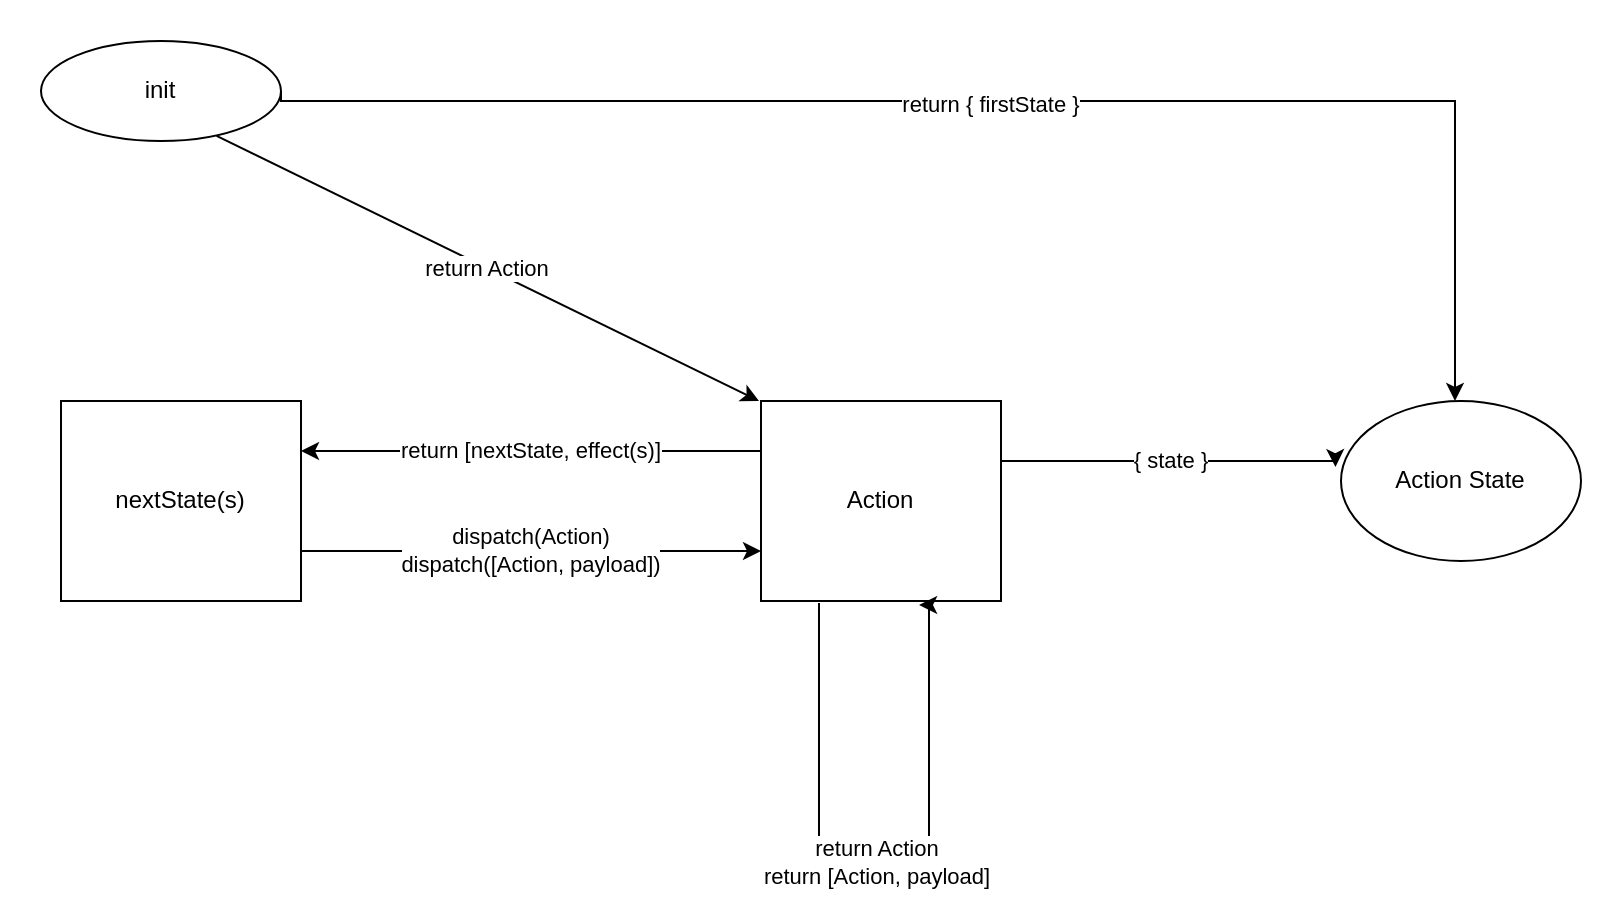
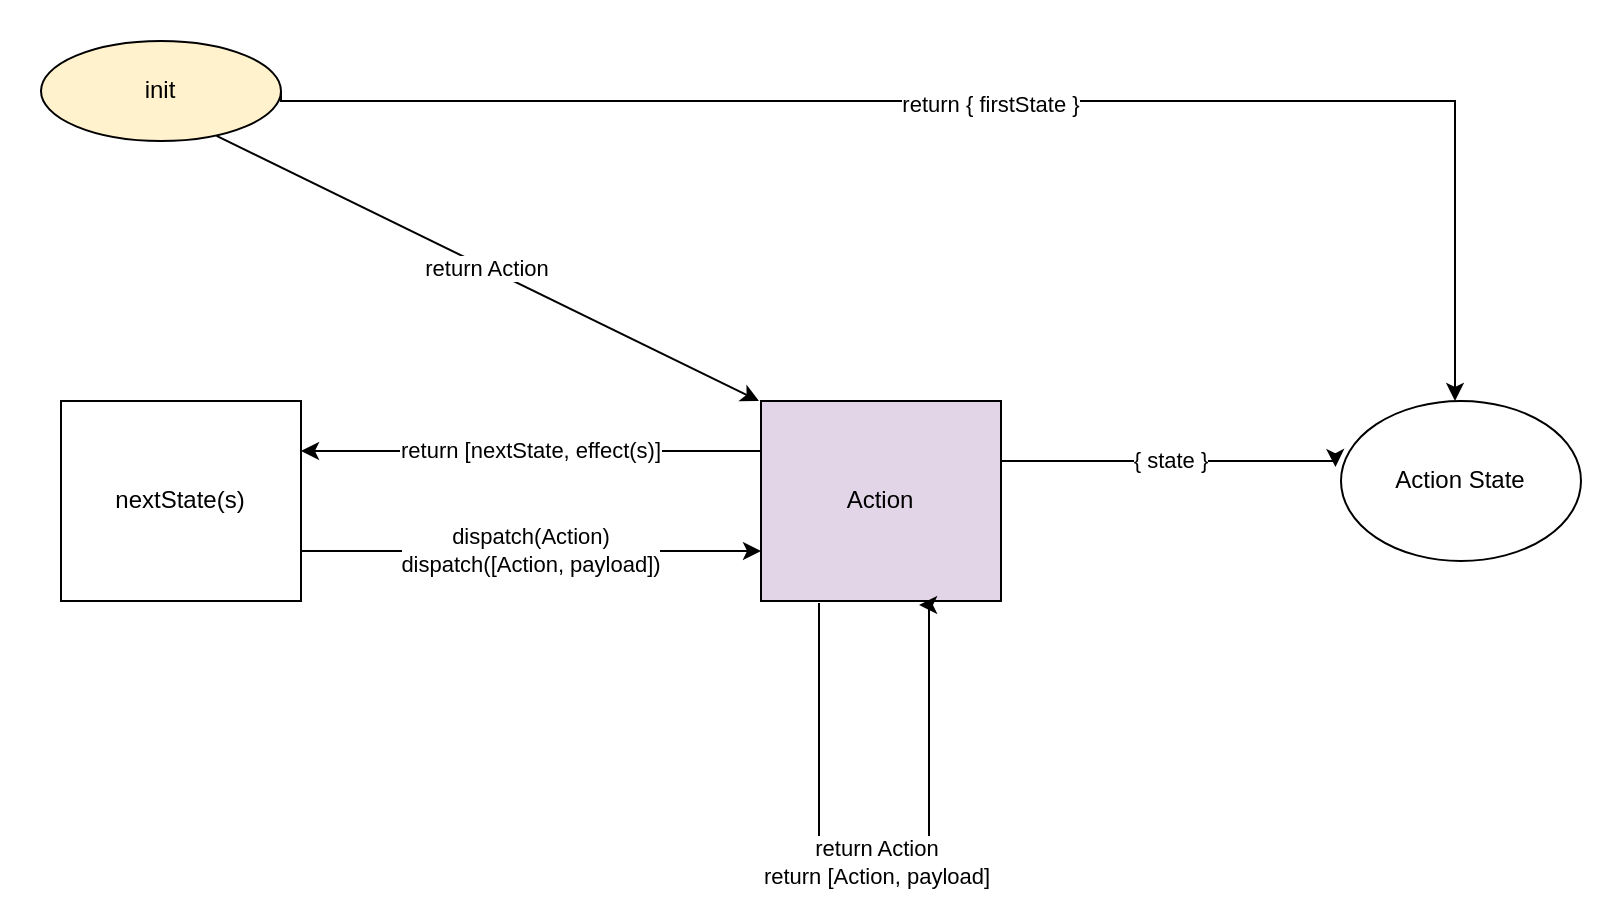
(161, 91) -> (161, 91)
(881, 501) -> (881, 501)
